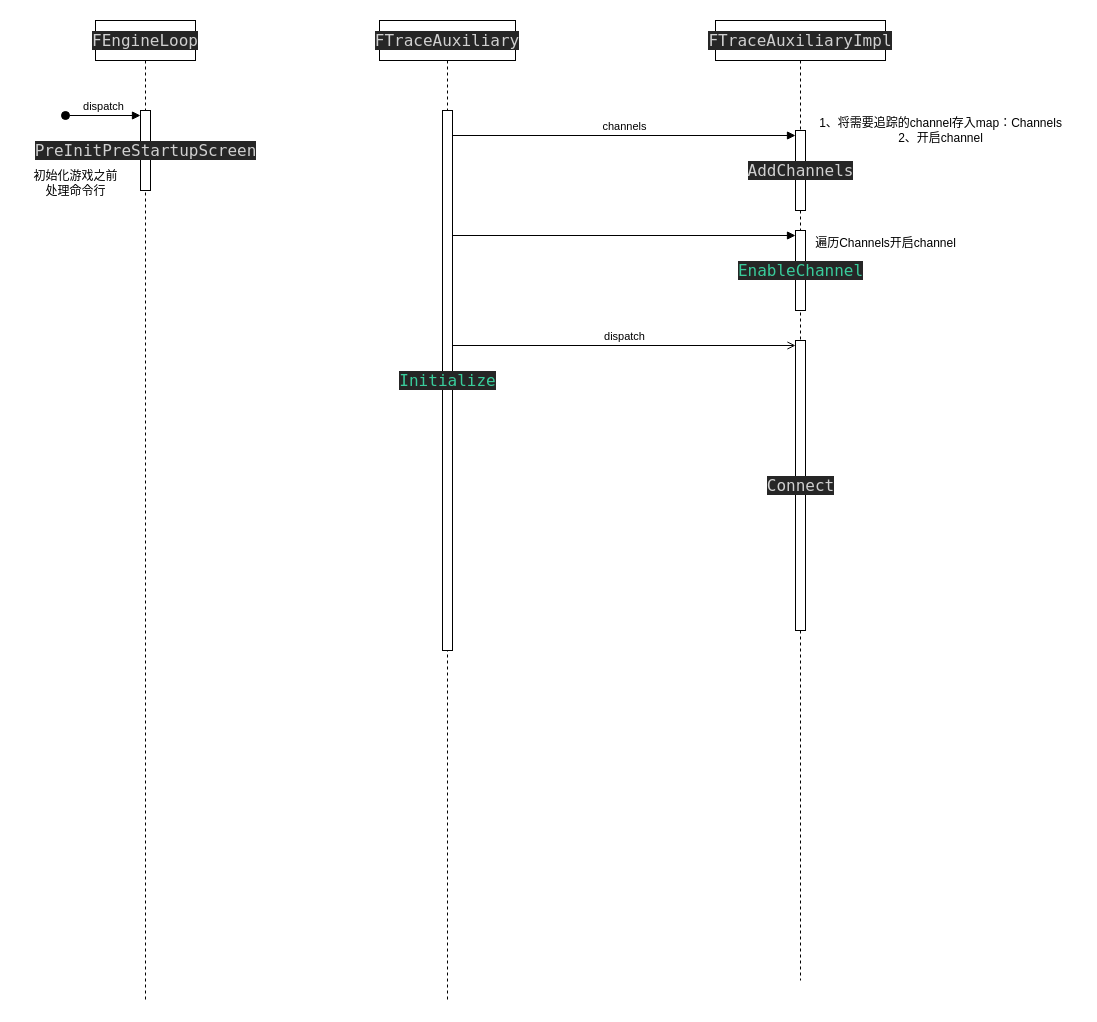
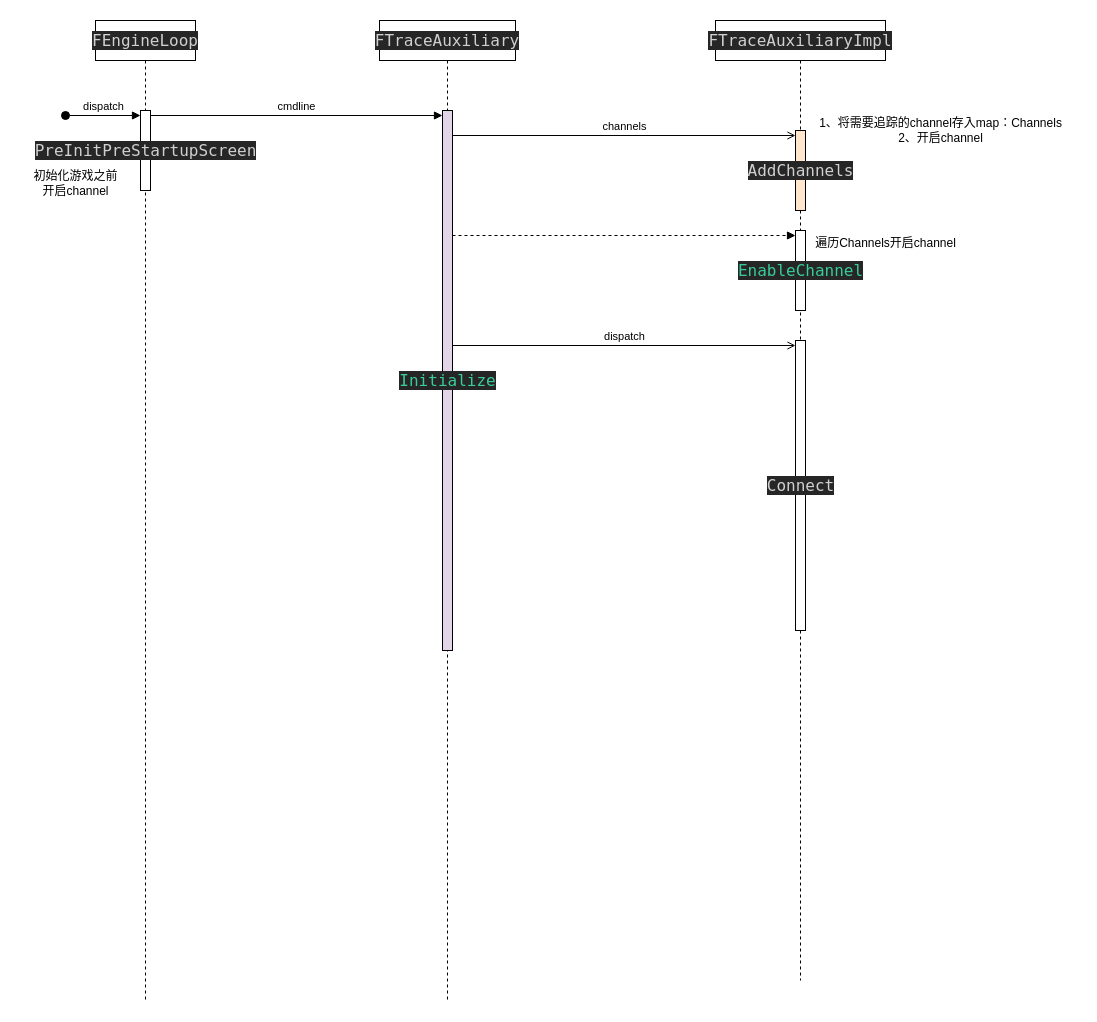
none -> (292, 116)
(786, 136) -> (788, 136)
(801, 171) -> (801, 171)
(76, 184) -> (76, 184)
(620, 236) -> (620, 236)
(448, 381) -> (448, 381)
